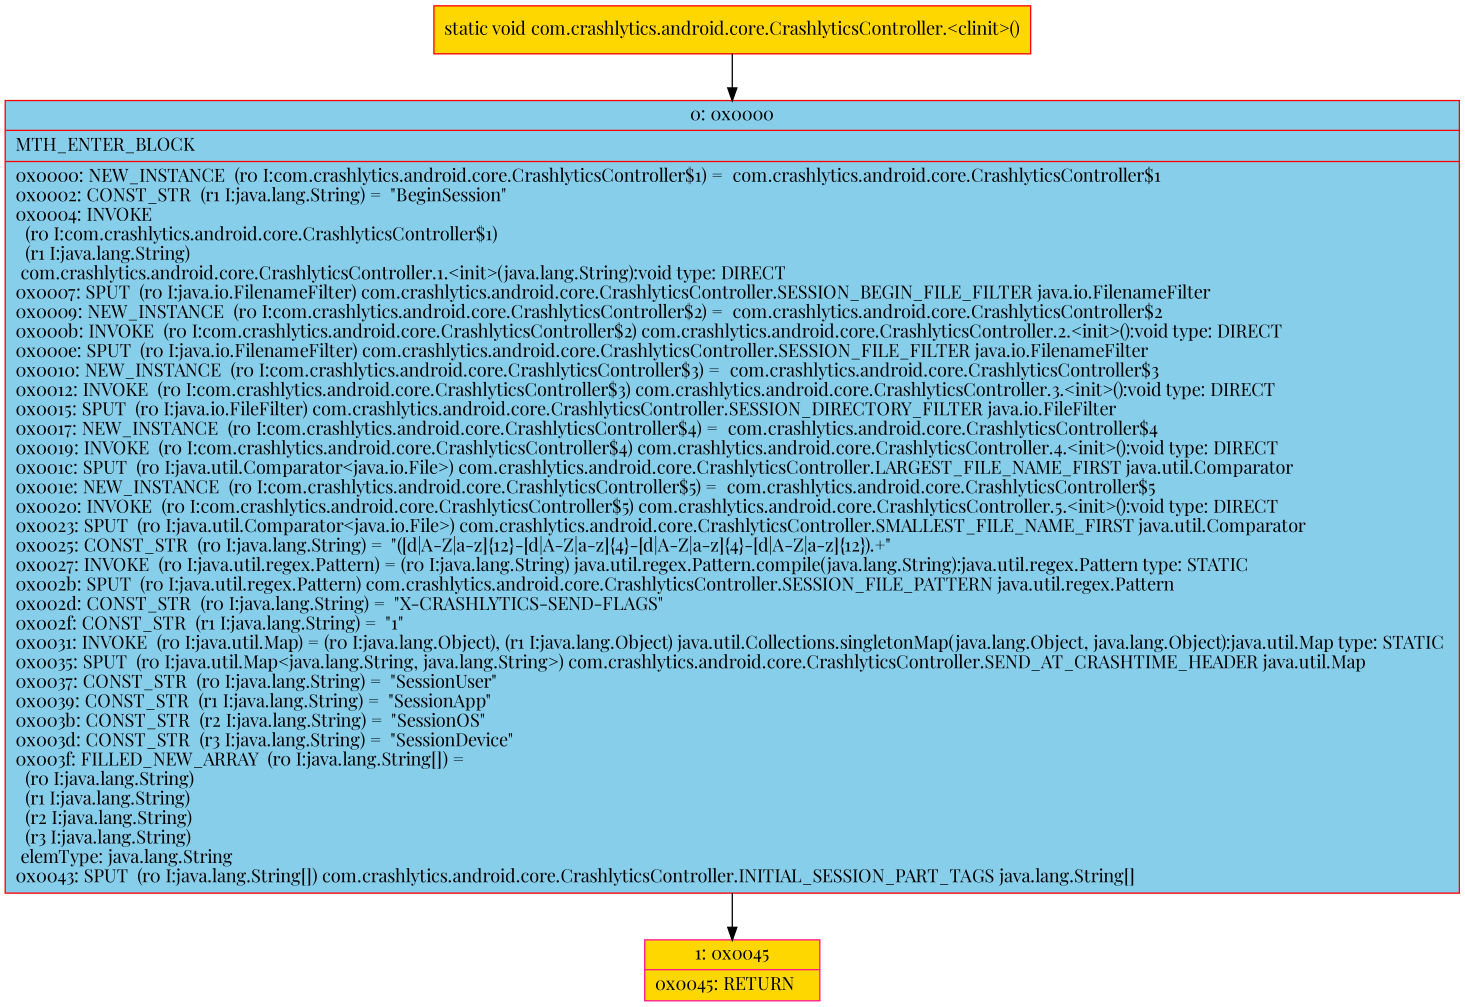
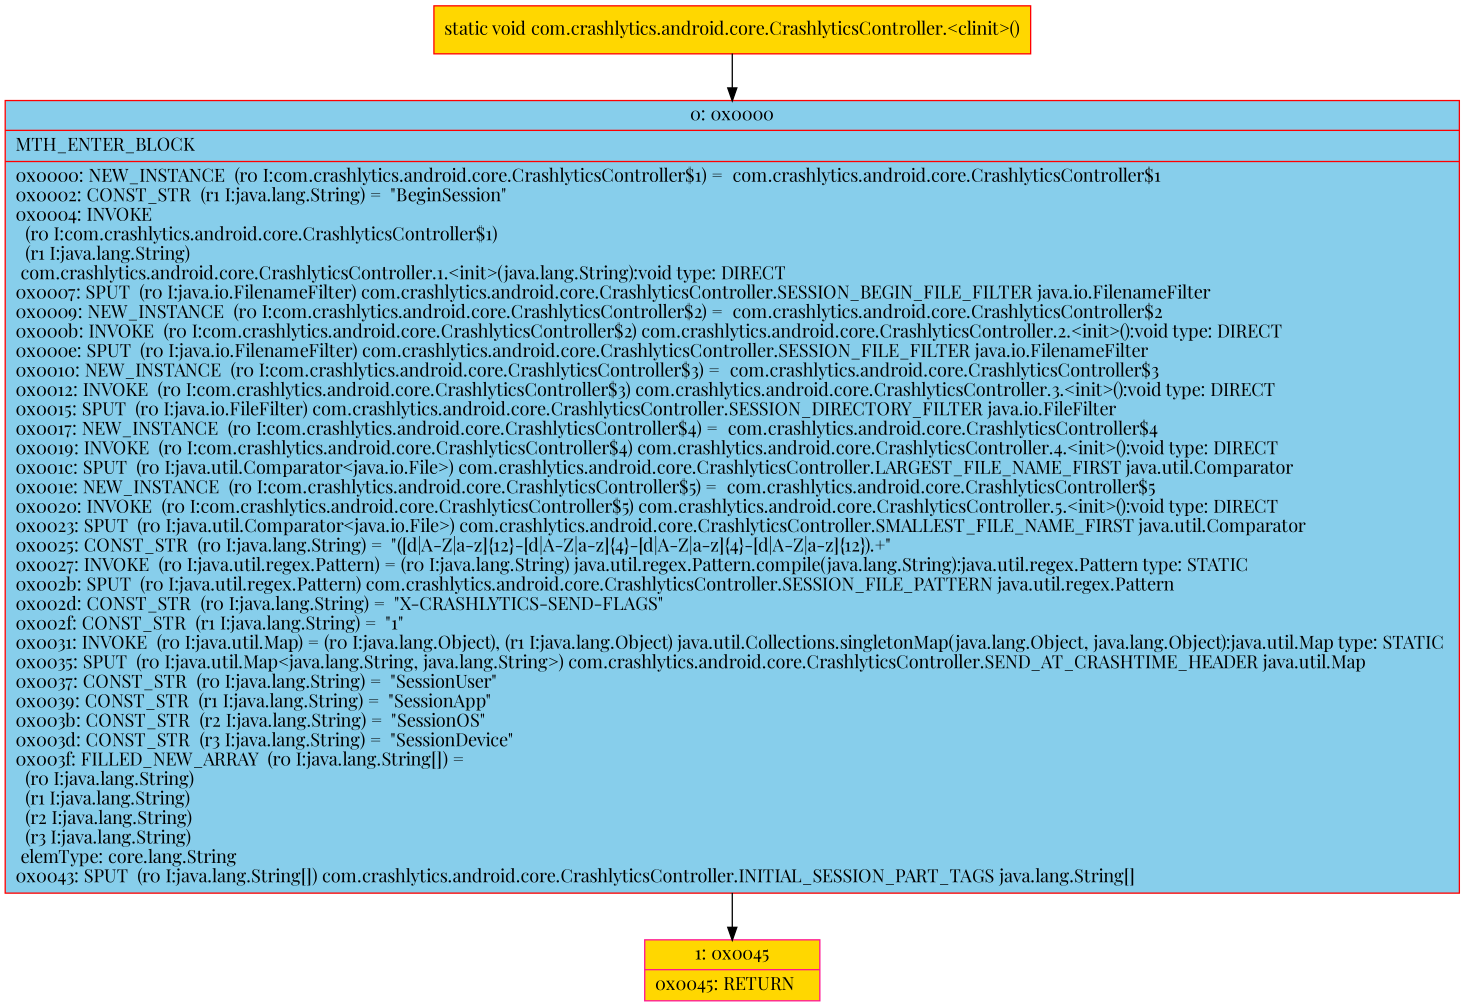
(127, 857) -> (129, 857)
